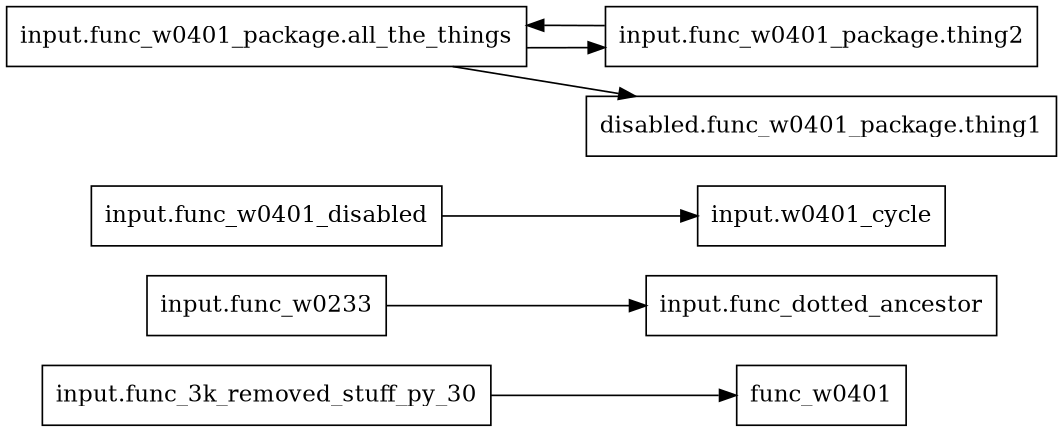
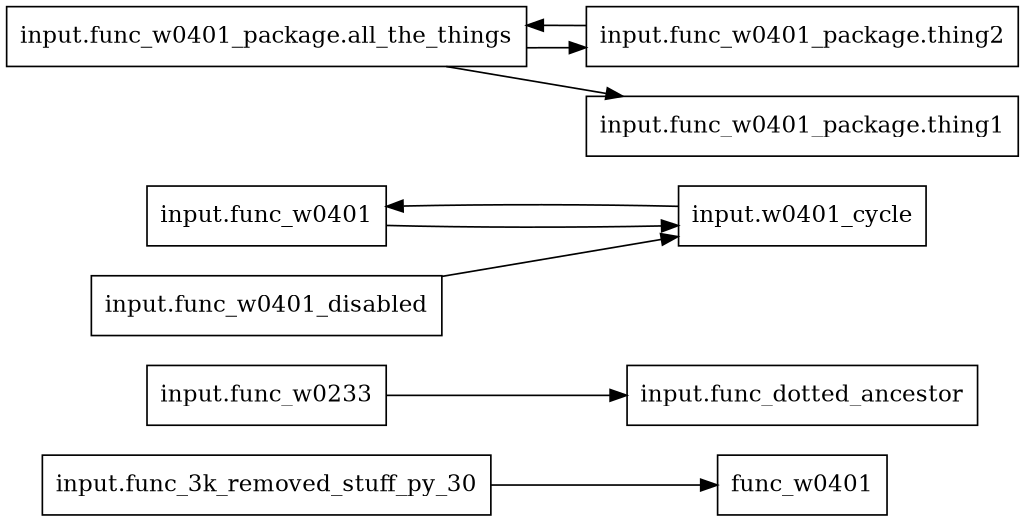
(821, 126) -> (802, 126)
none -> (267, 216)
